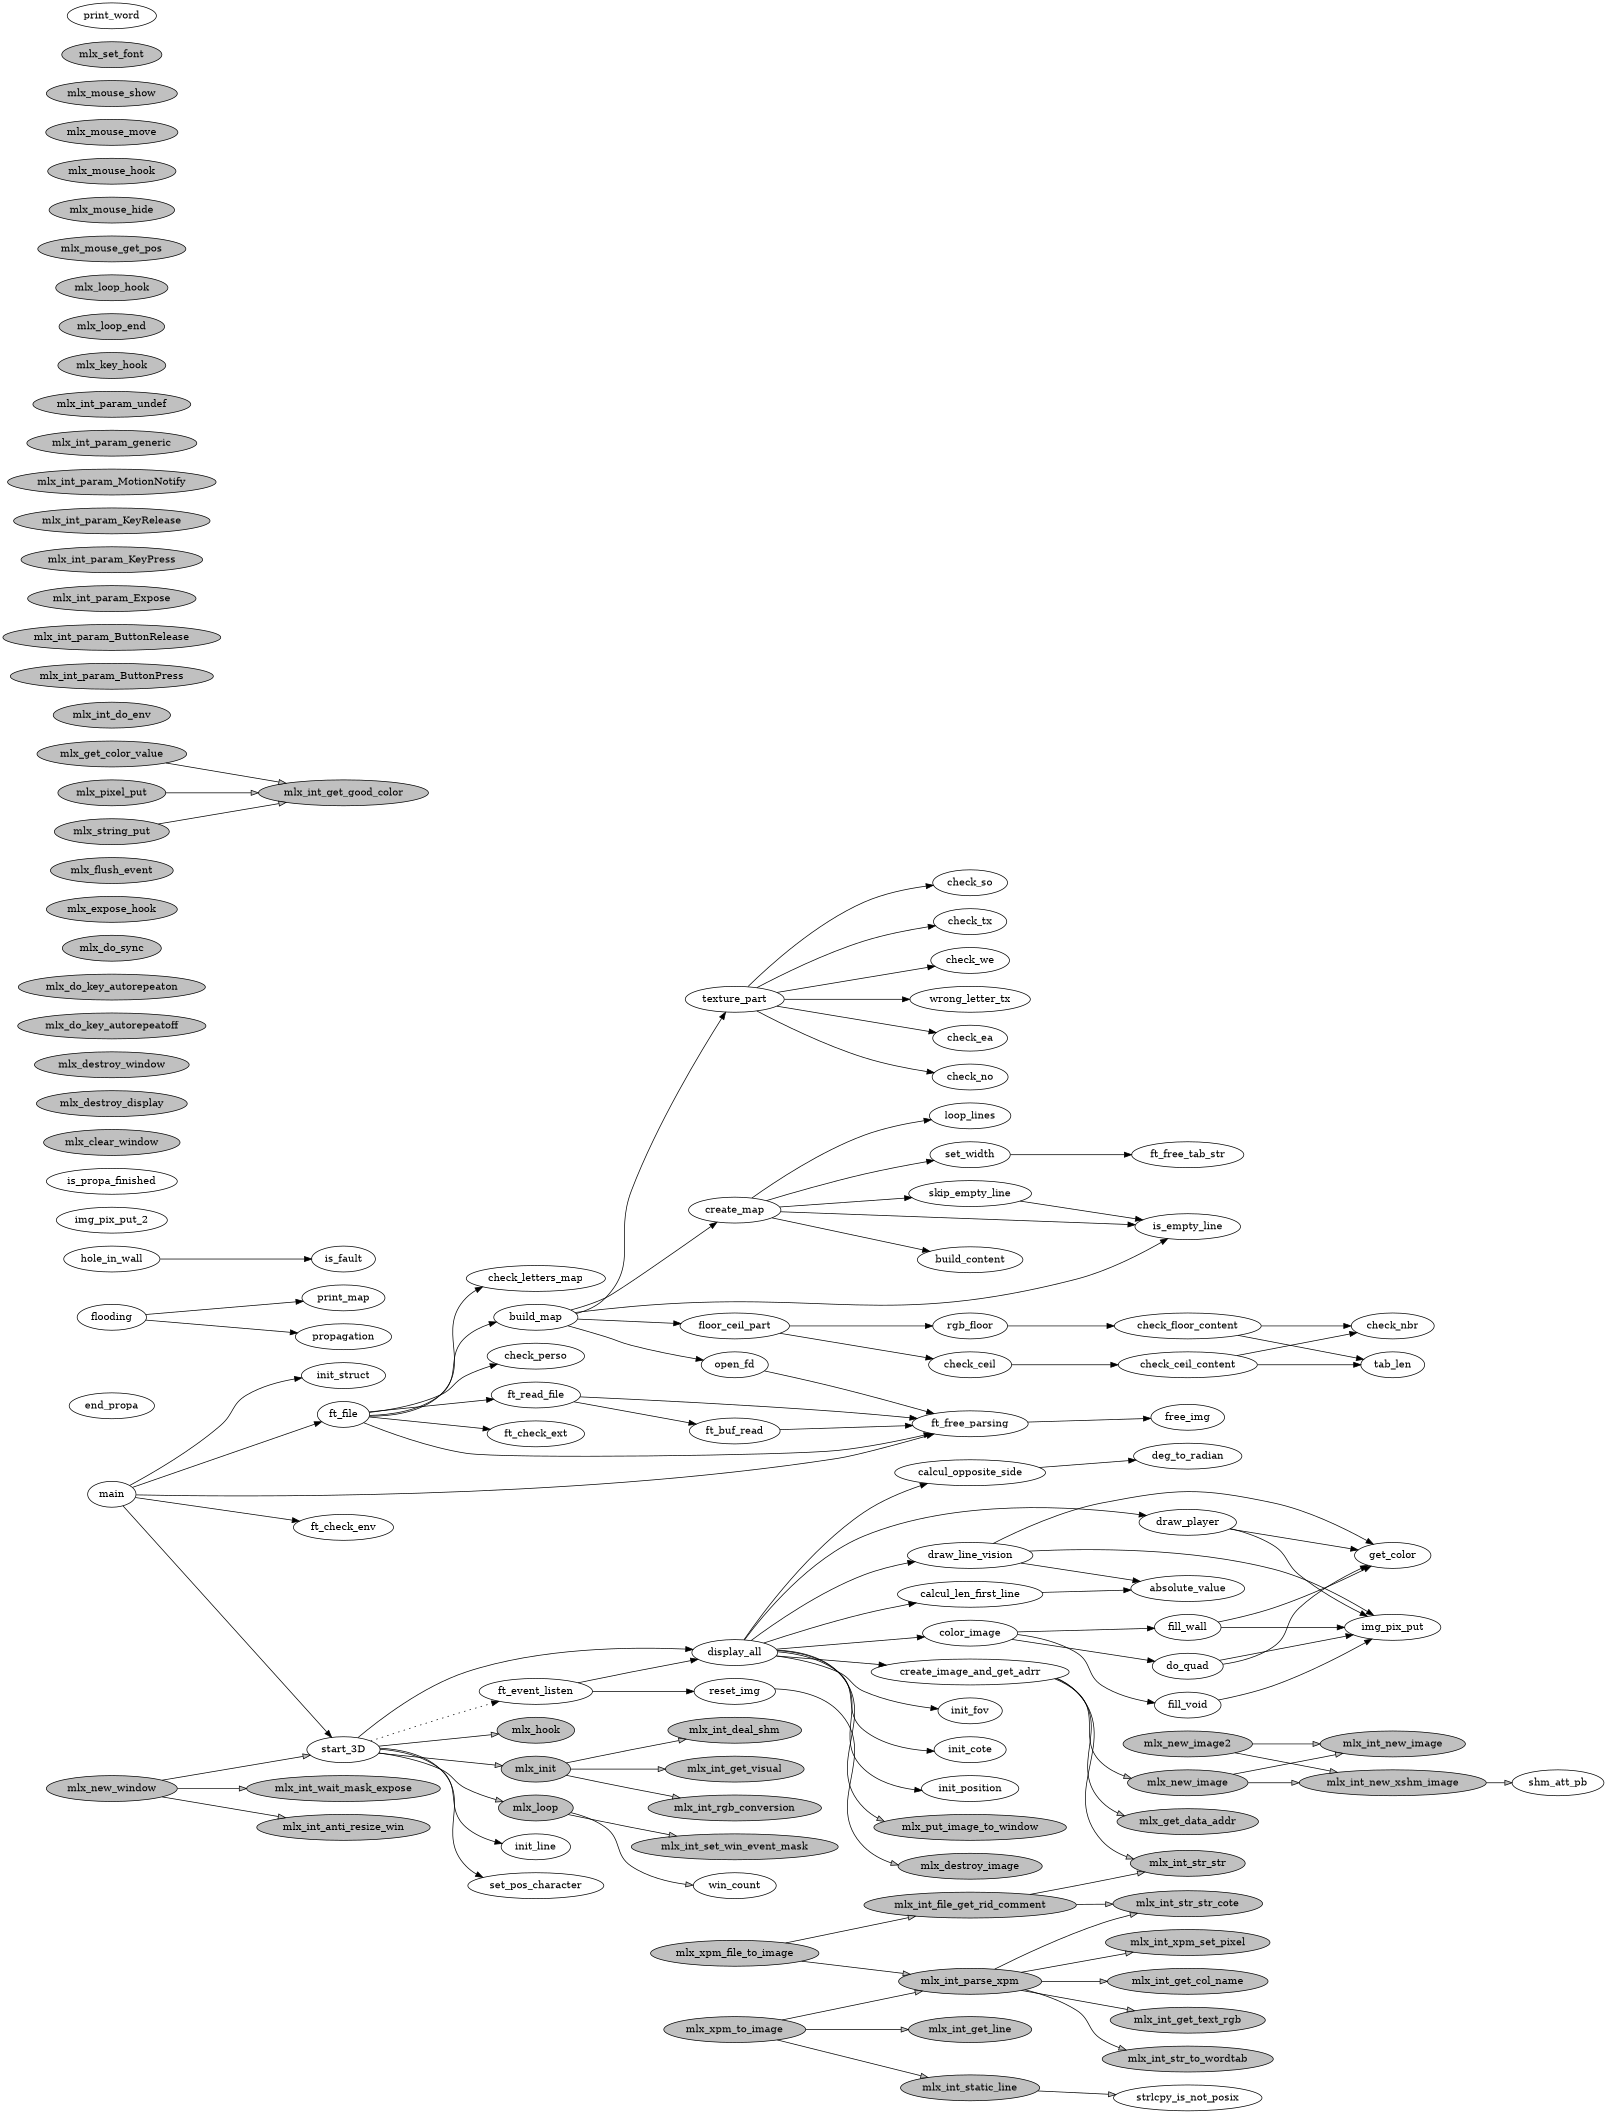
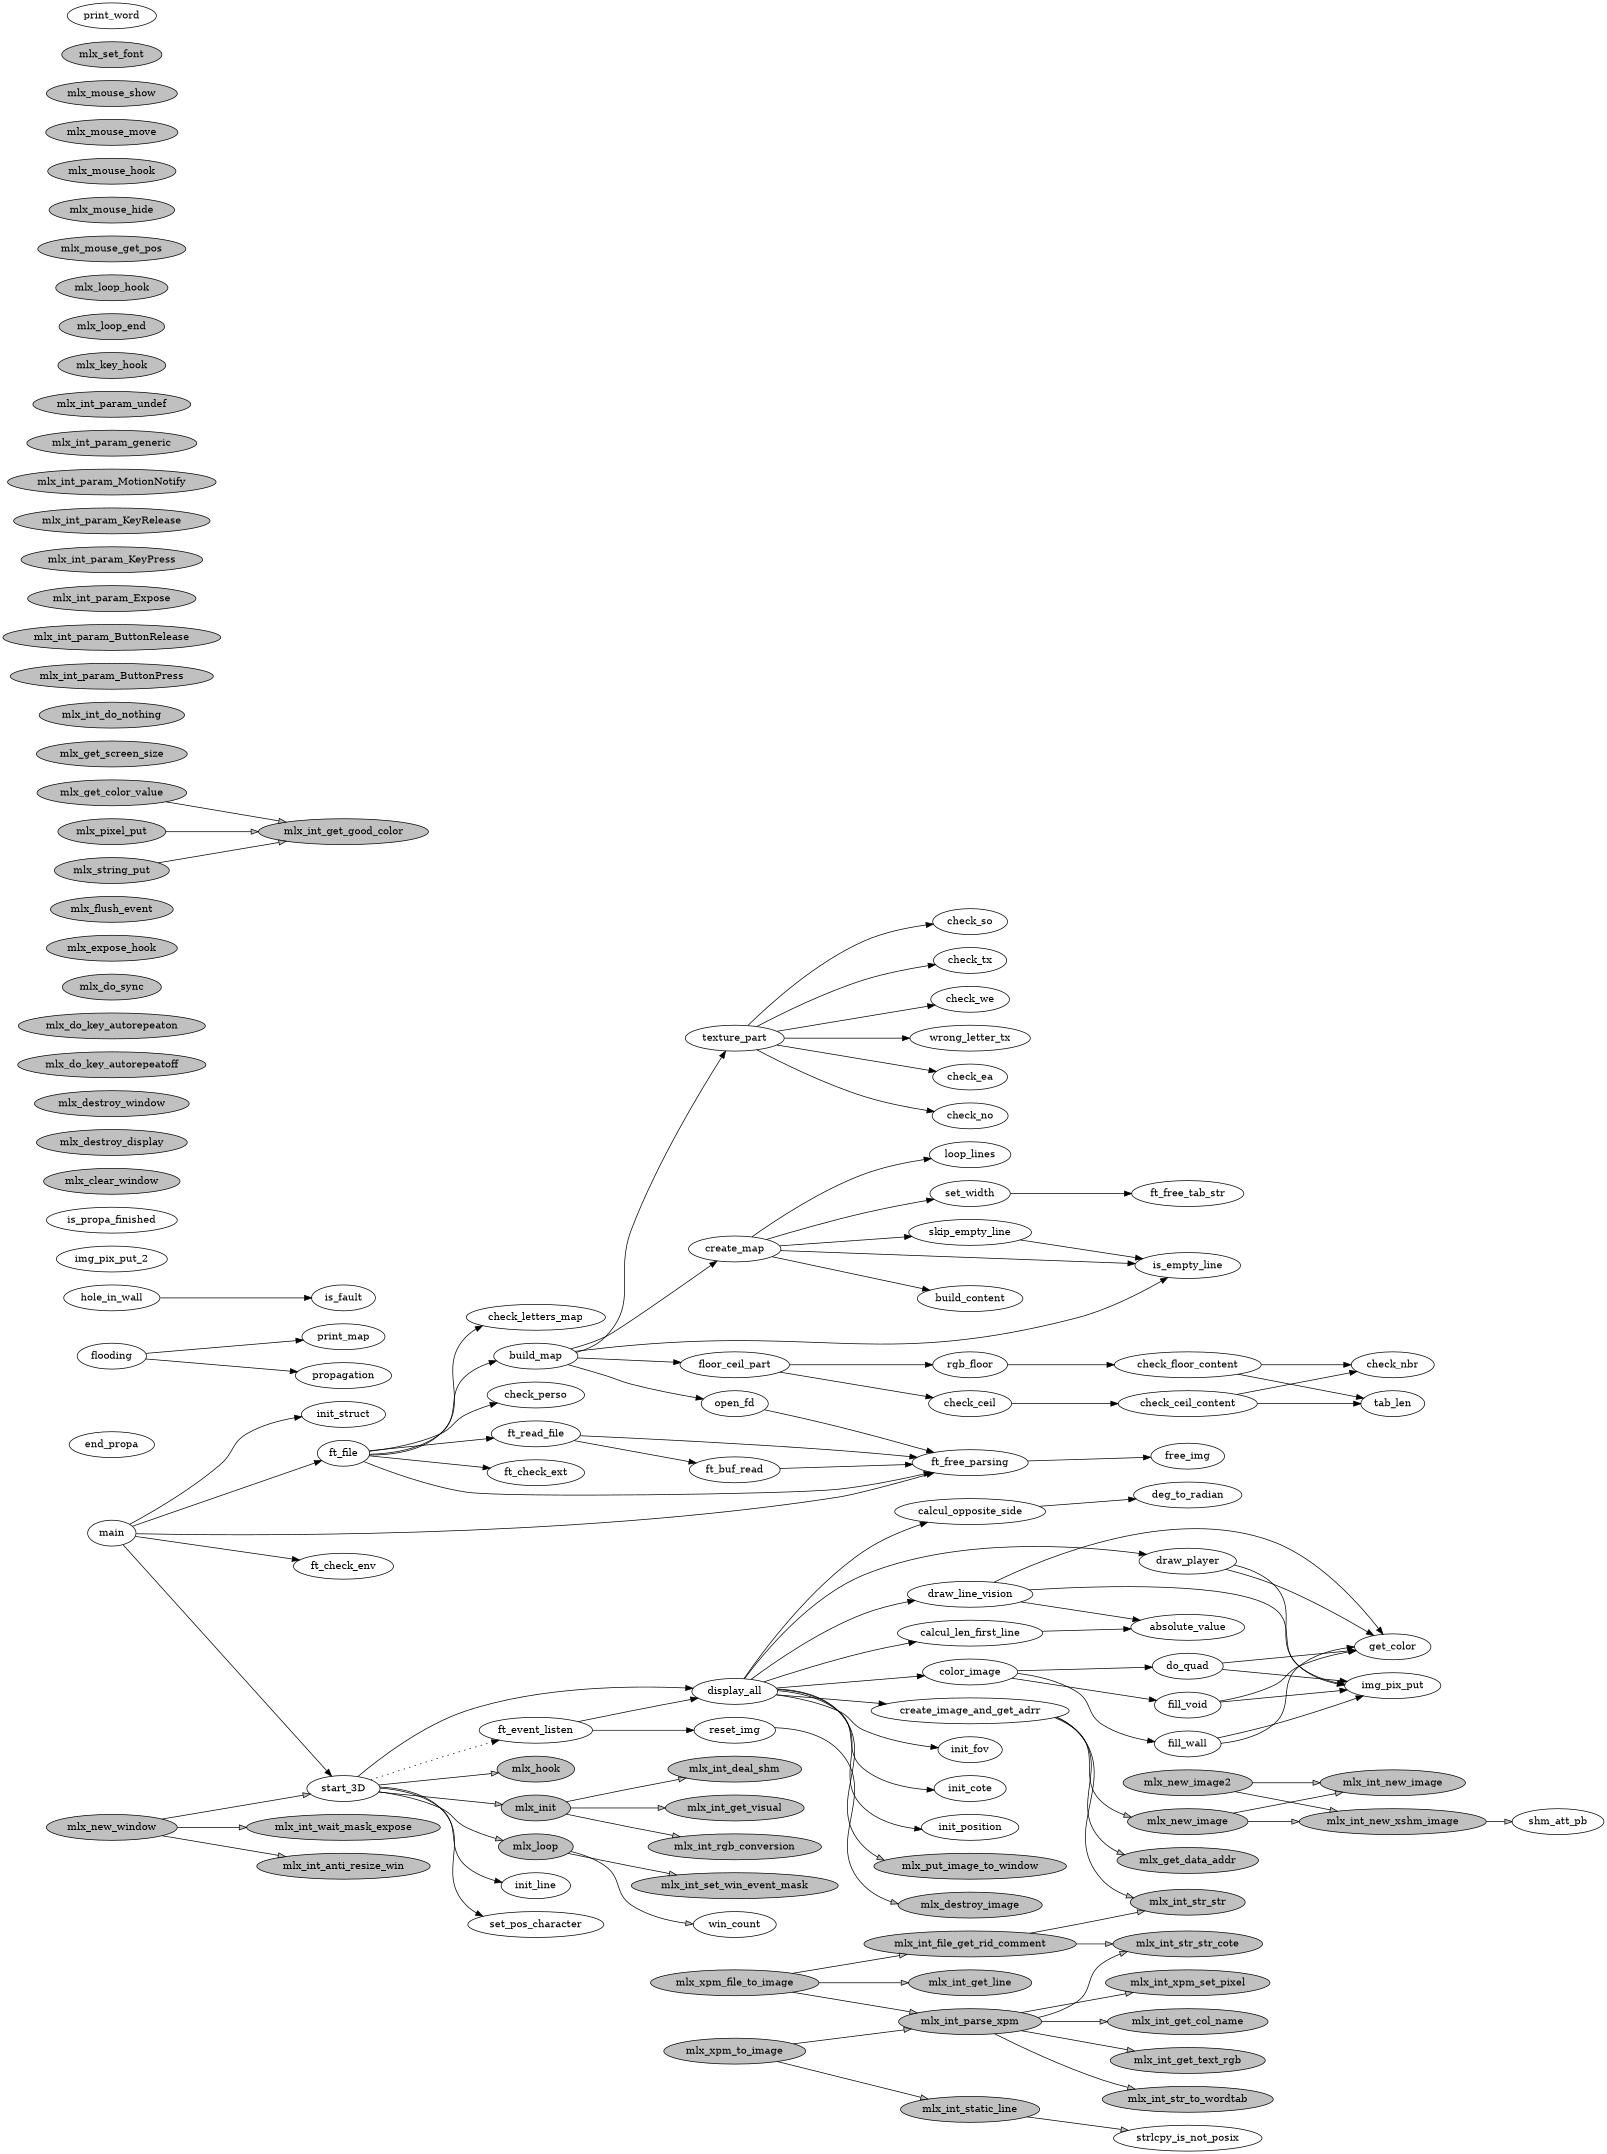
(112, 715) -> (112, 715)
none -> (112, 754)
none -> (1282, 1680)
(854, 2030) -> (860, 1983)
